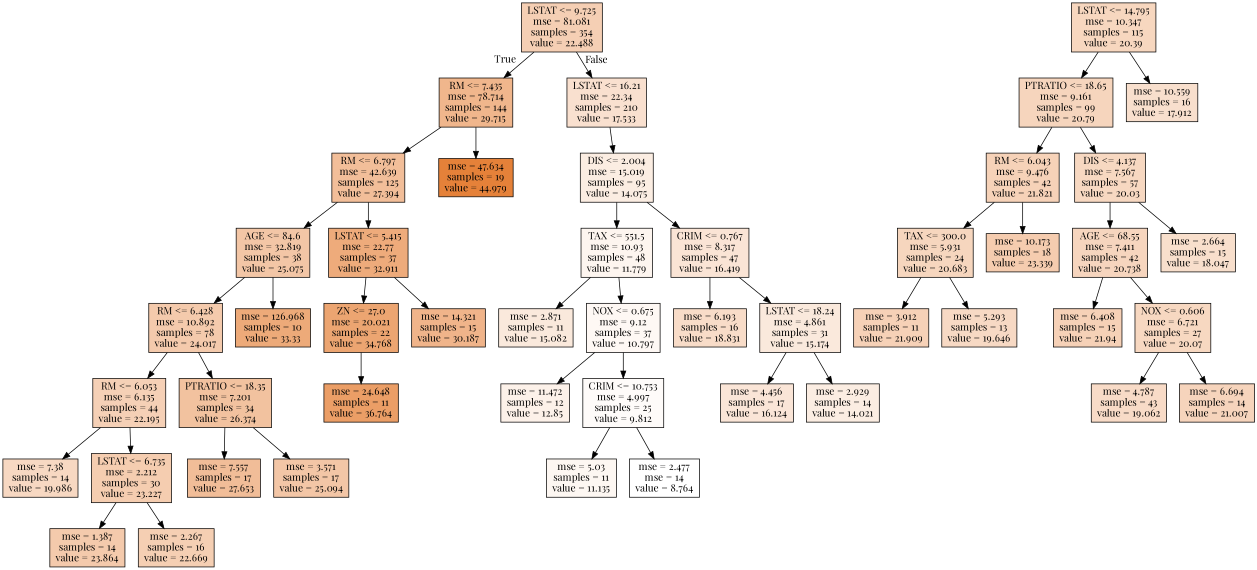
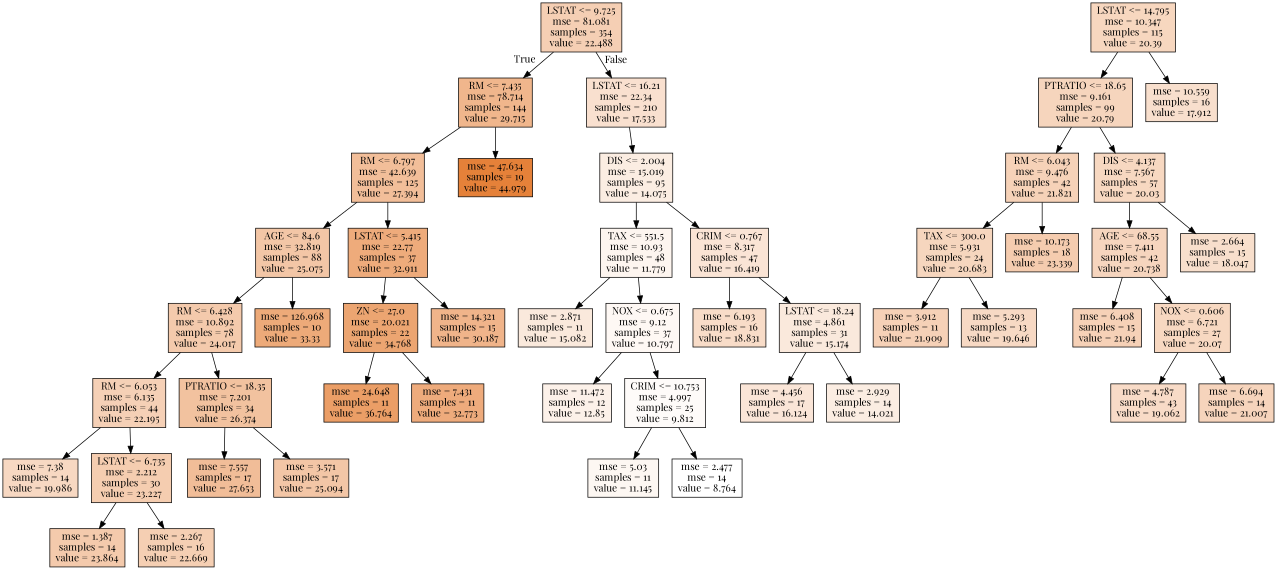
(273, 253) -> (292, 253)
none -> (448, 403)
(581, 478) -> (623, 478)
